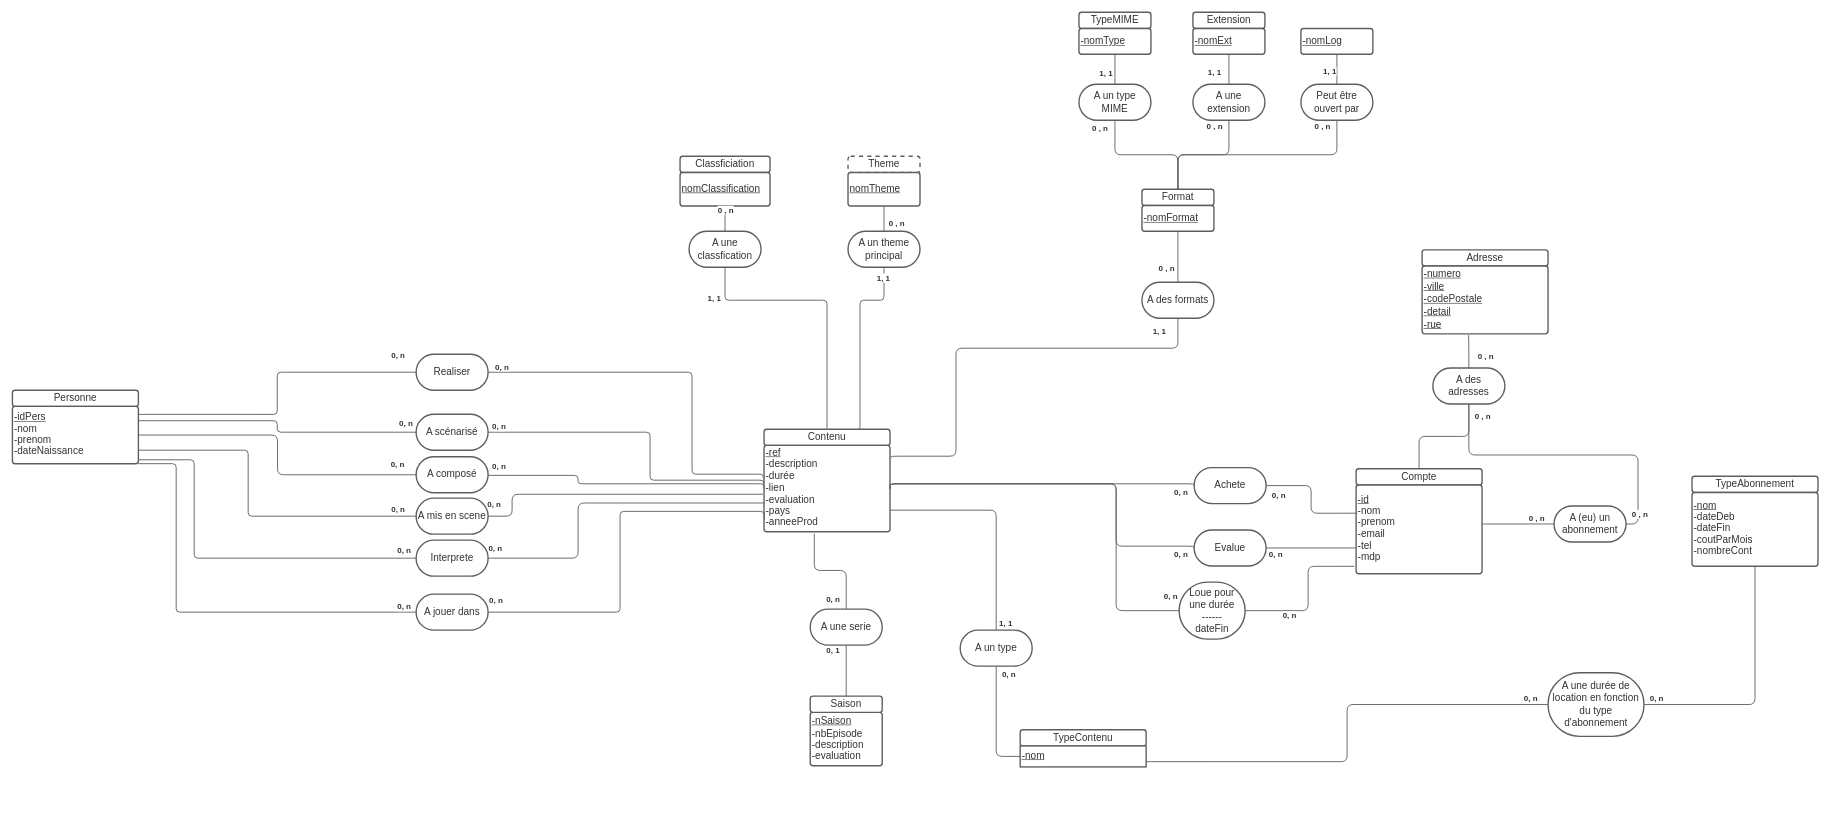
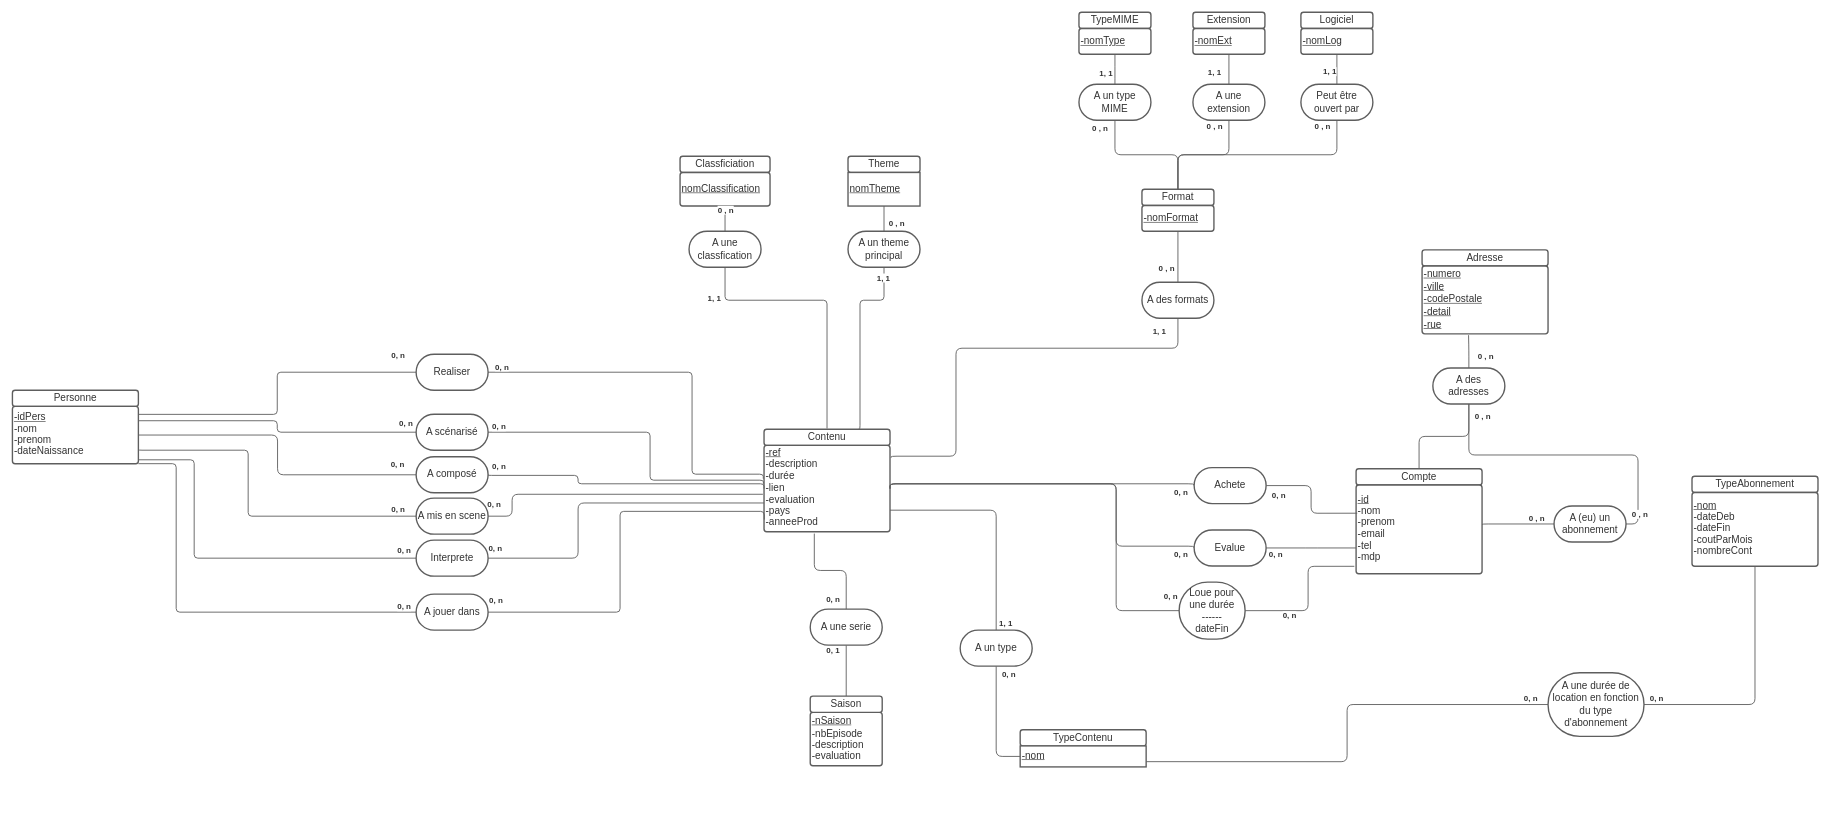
none -> (1337, 20)
(884, 164) -> (884, 164)
(884, 189) -> (884, 189)
